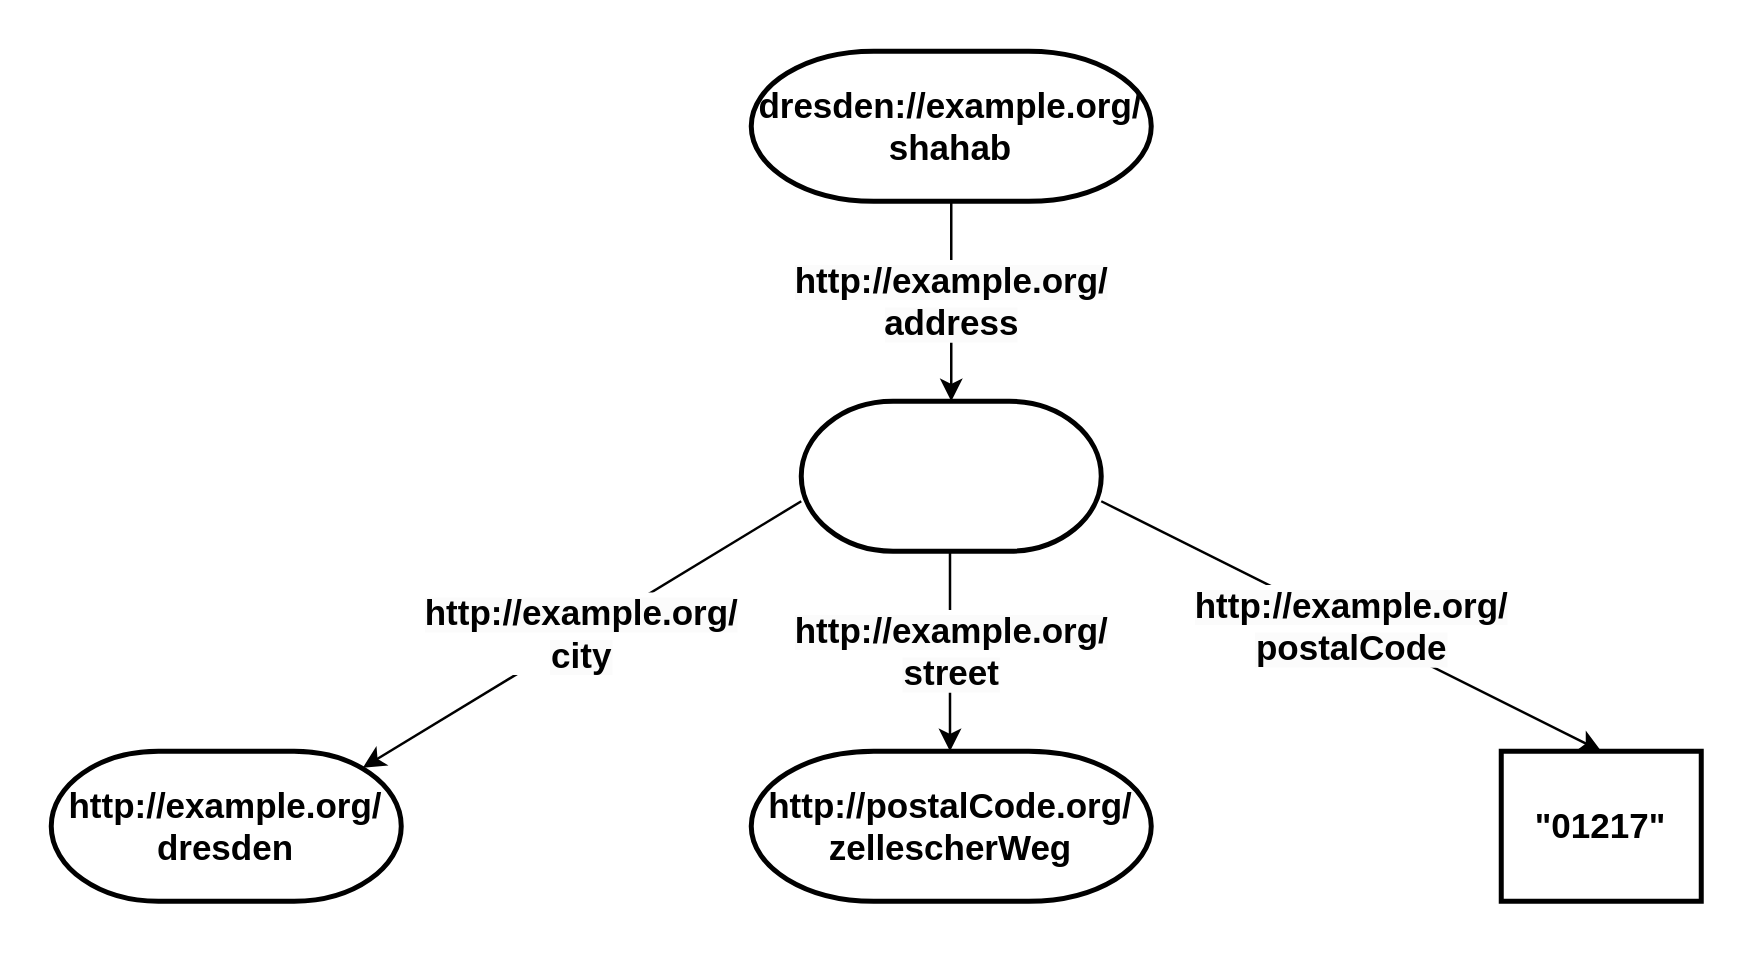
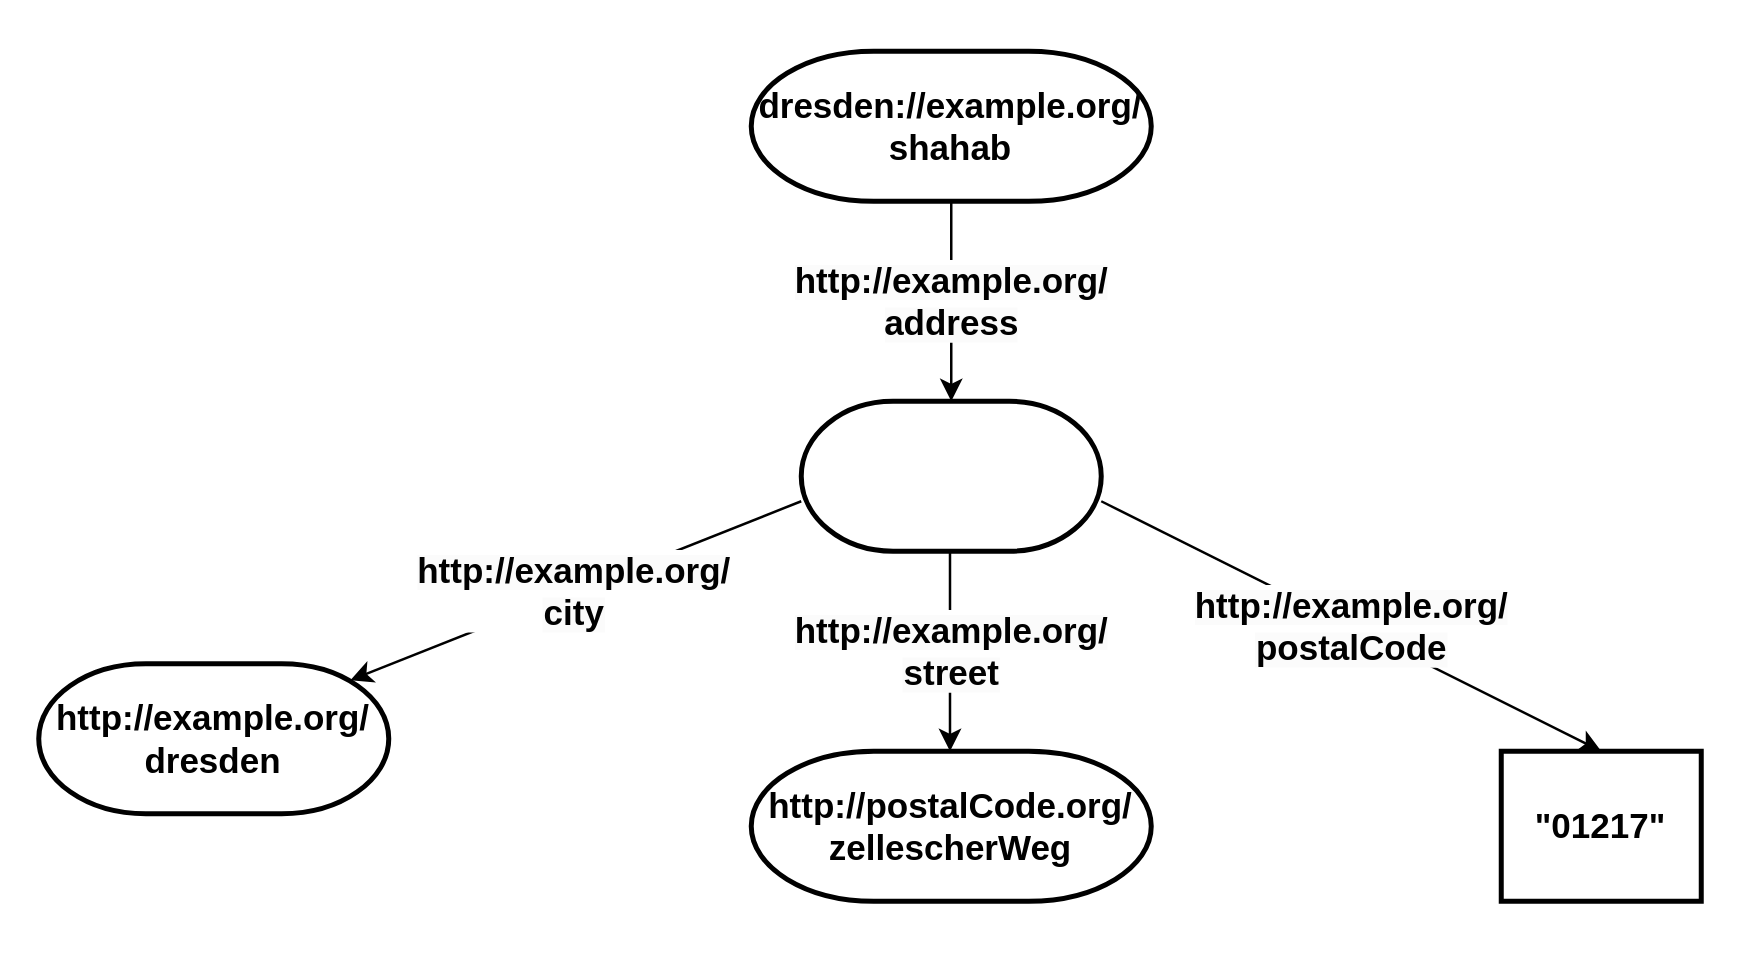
(226, 826) -> (214, 739)
